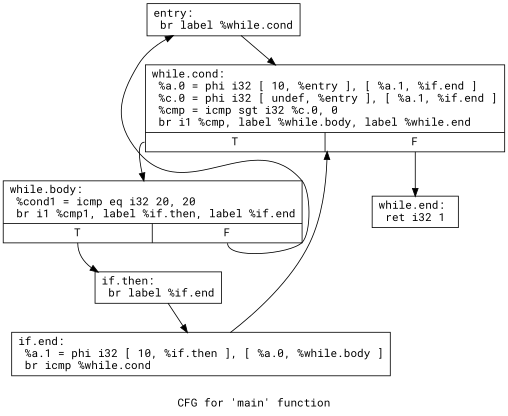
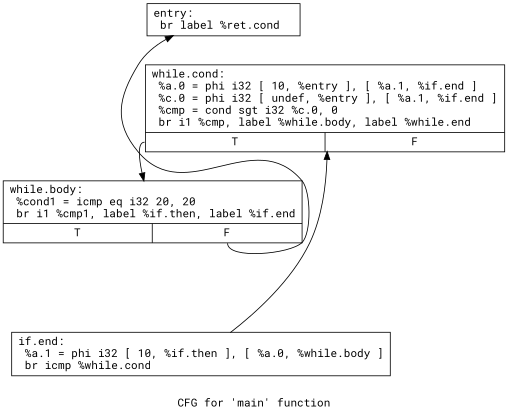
(224, 25) -> (217, 25)
(255, 48) -> none
(245, 110) -> (245, 110)
(415, 212) -> none
(158, 288) -> none
